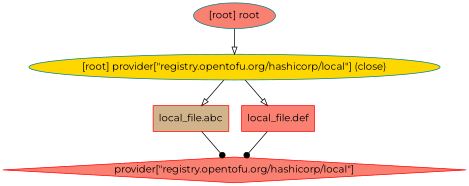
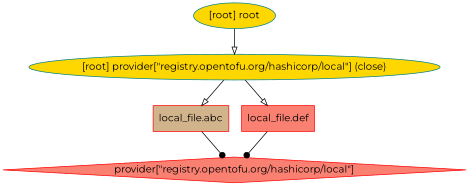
(235, 16) -> (235, 16)
